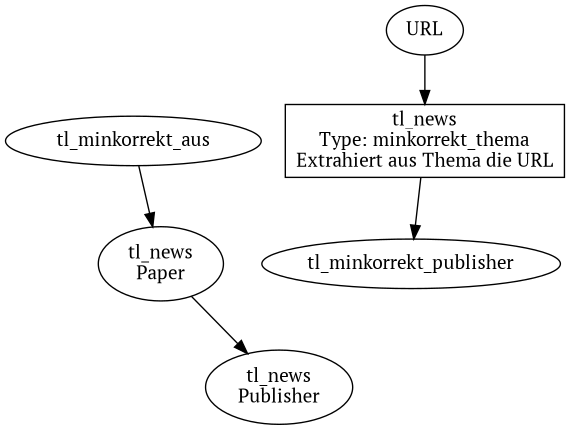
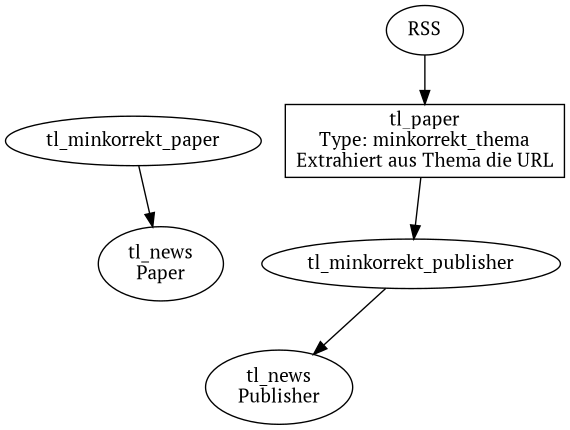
(425, 30) -> (425, 30)
(133, 141) -> (133, 141)
(425, 141) -> (425, 141)
(215, 320) -> (355, 317)
